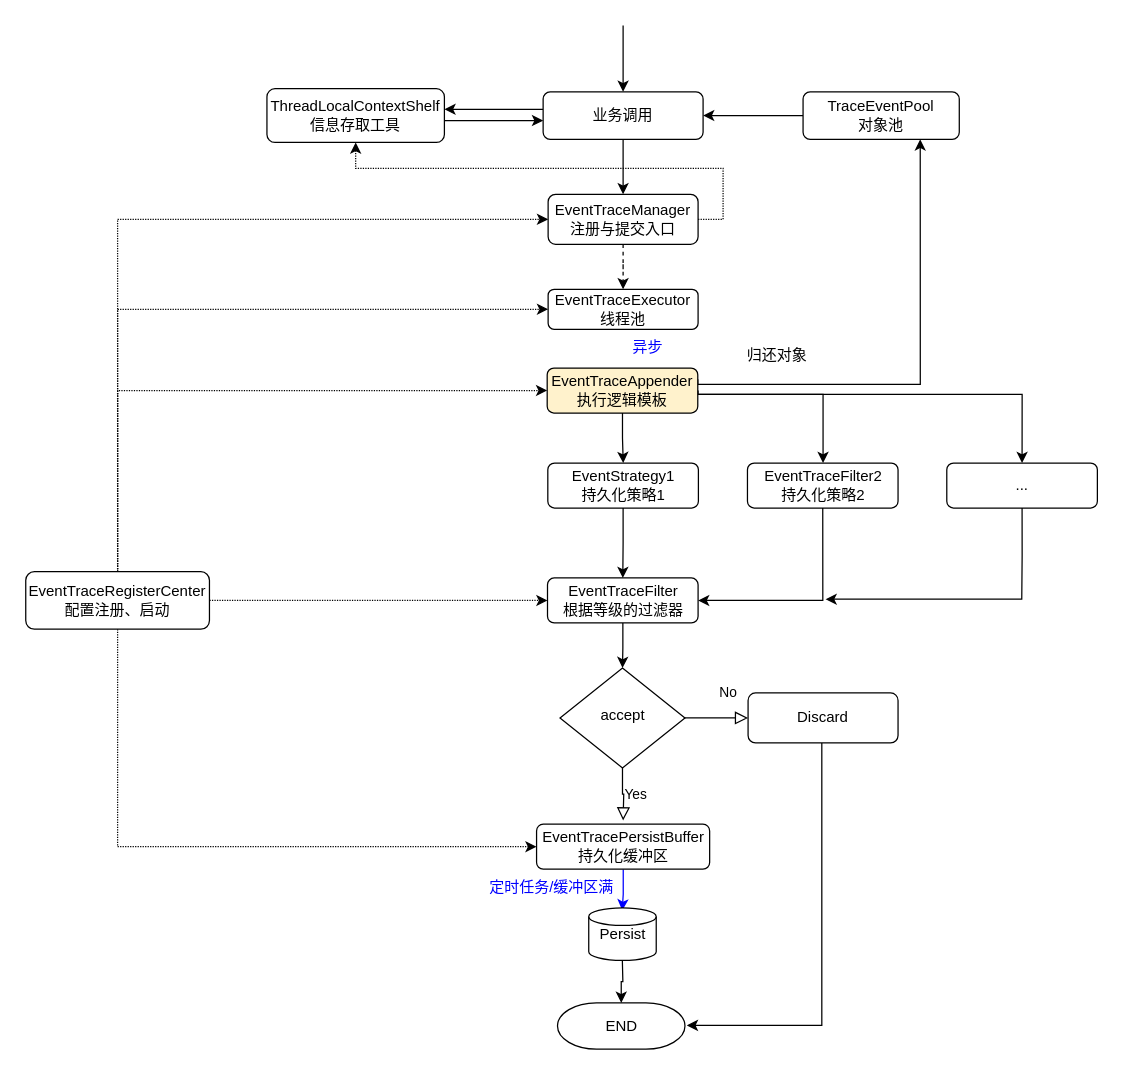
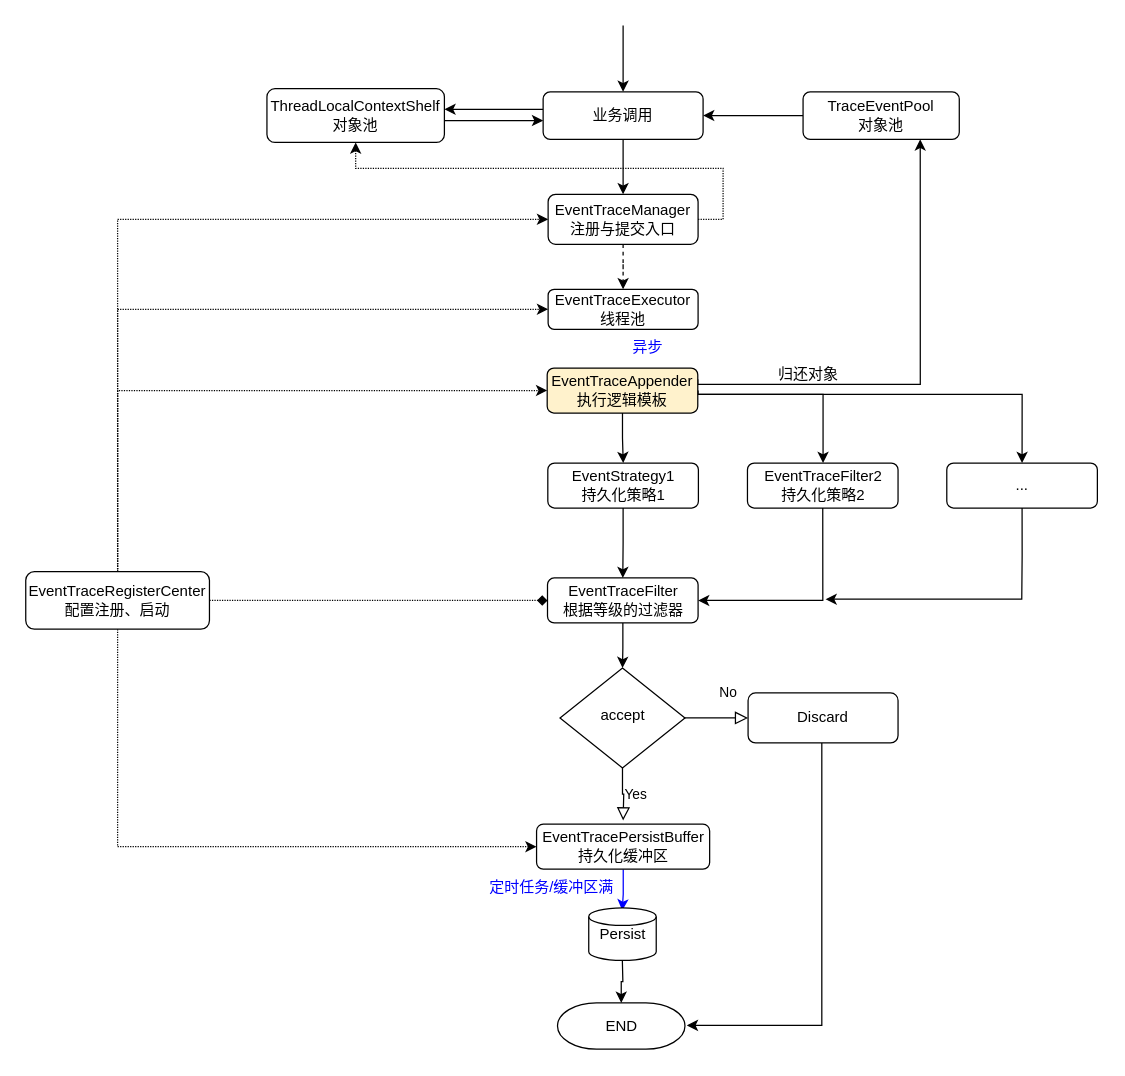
(356, 116) -> (356, 116)
(778, 356) -> (809, 374)
(537, 601) -> (536, 601)
